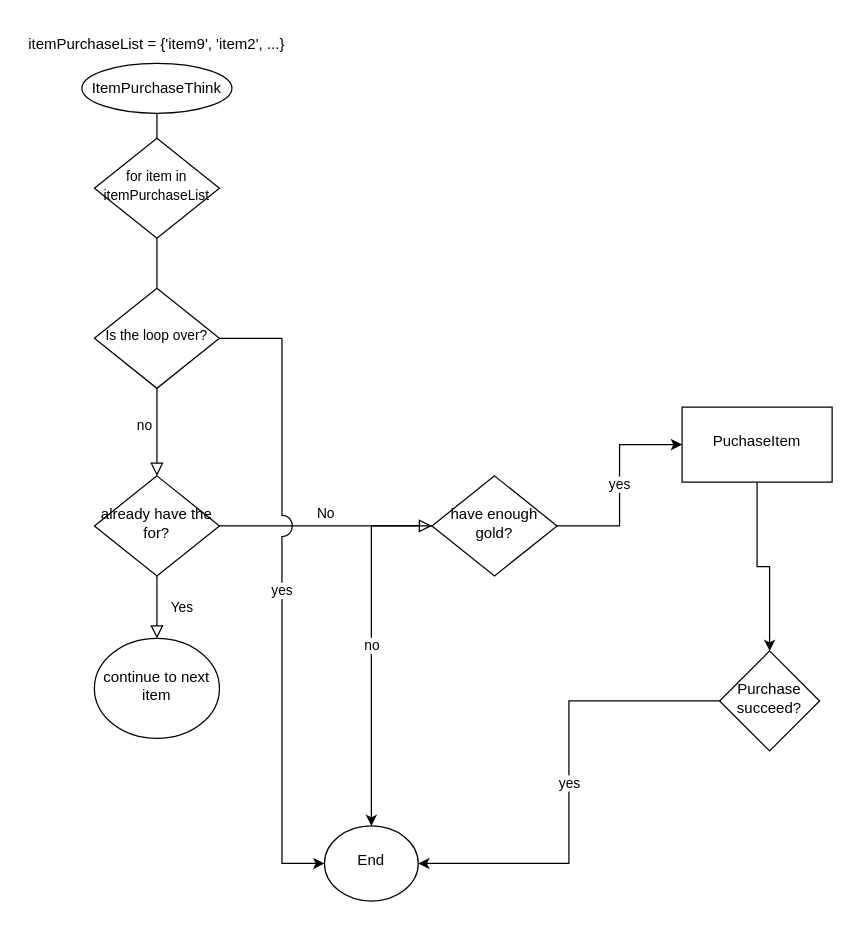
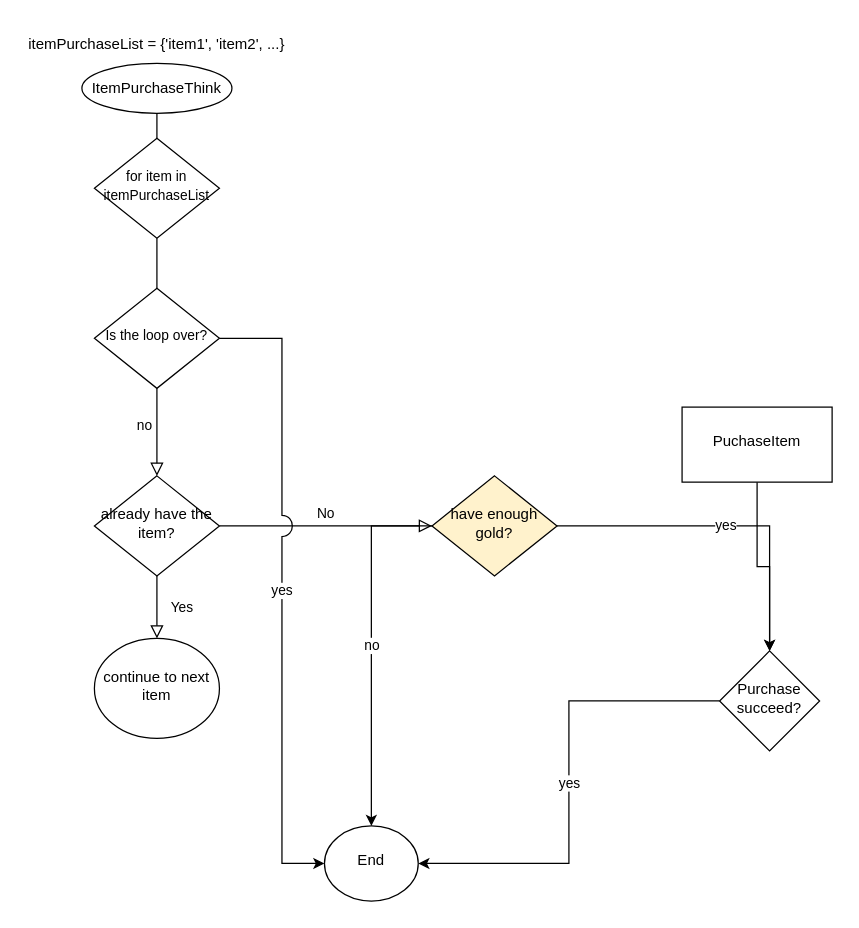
(157, 44) -> (157, 44)
(619, 459) -> (712, 526)
(157, 523) -> (157, 523)
(494, 526) -> (494, 526)
